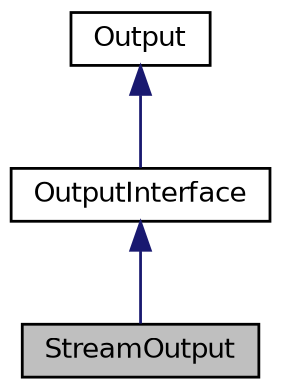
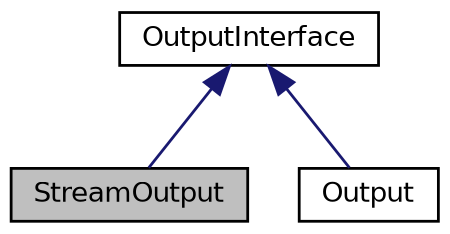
(141, 131) -> (318, 128)
